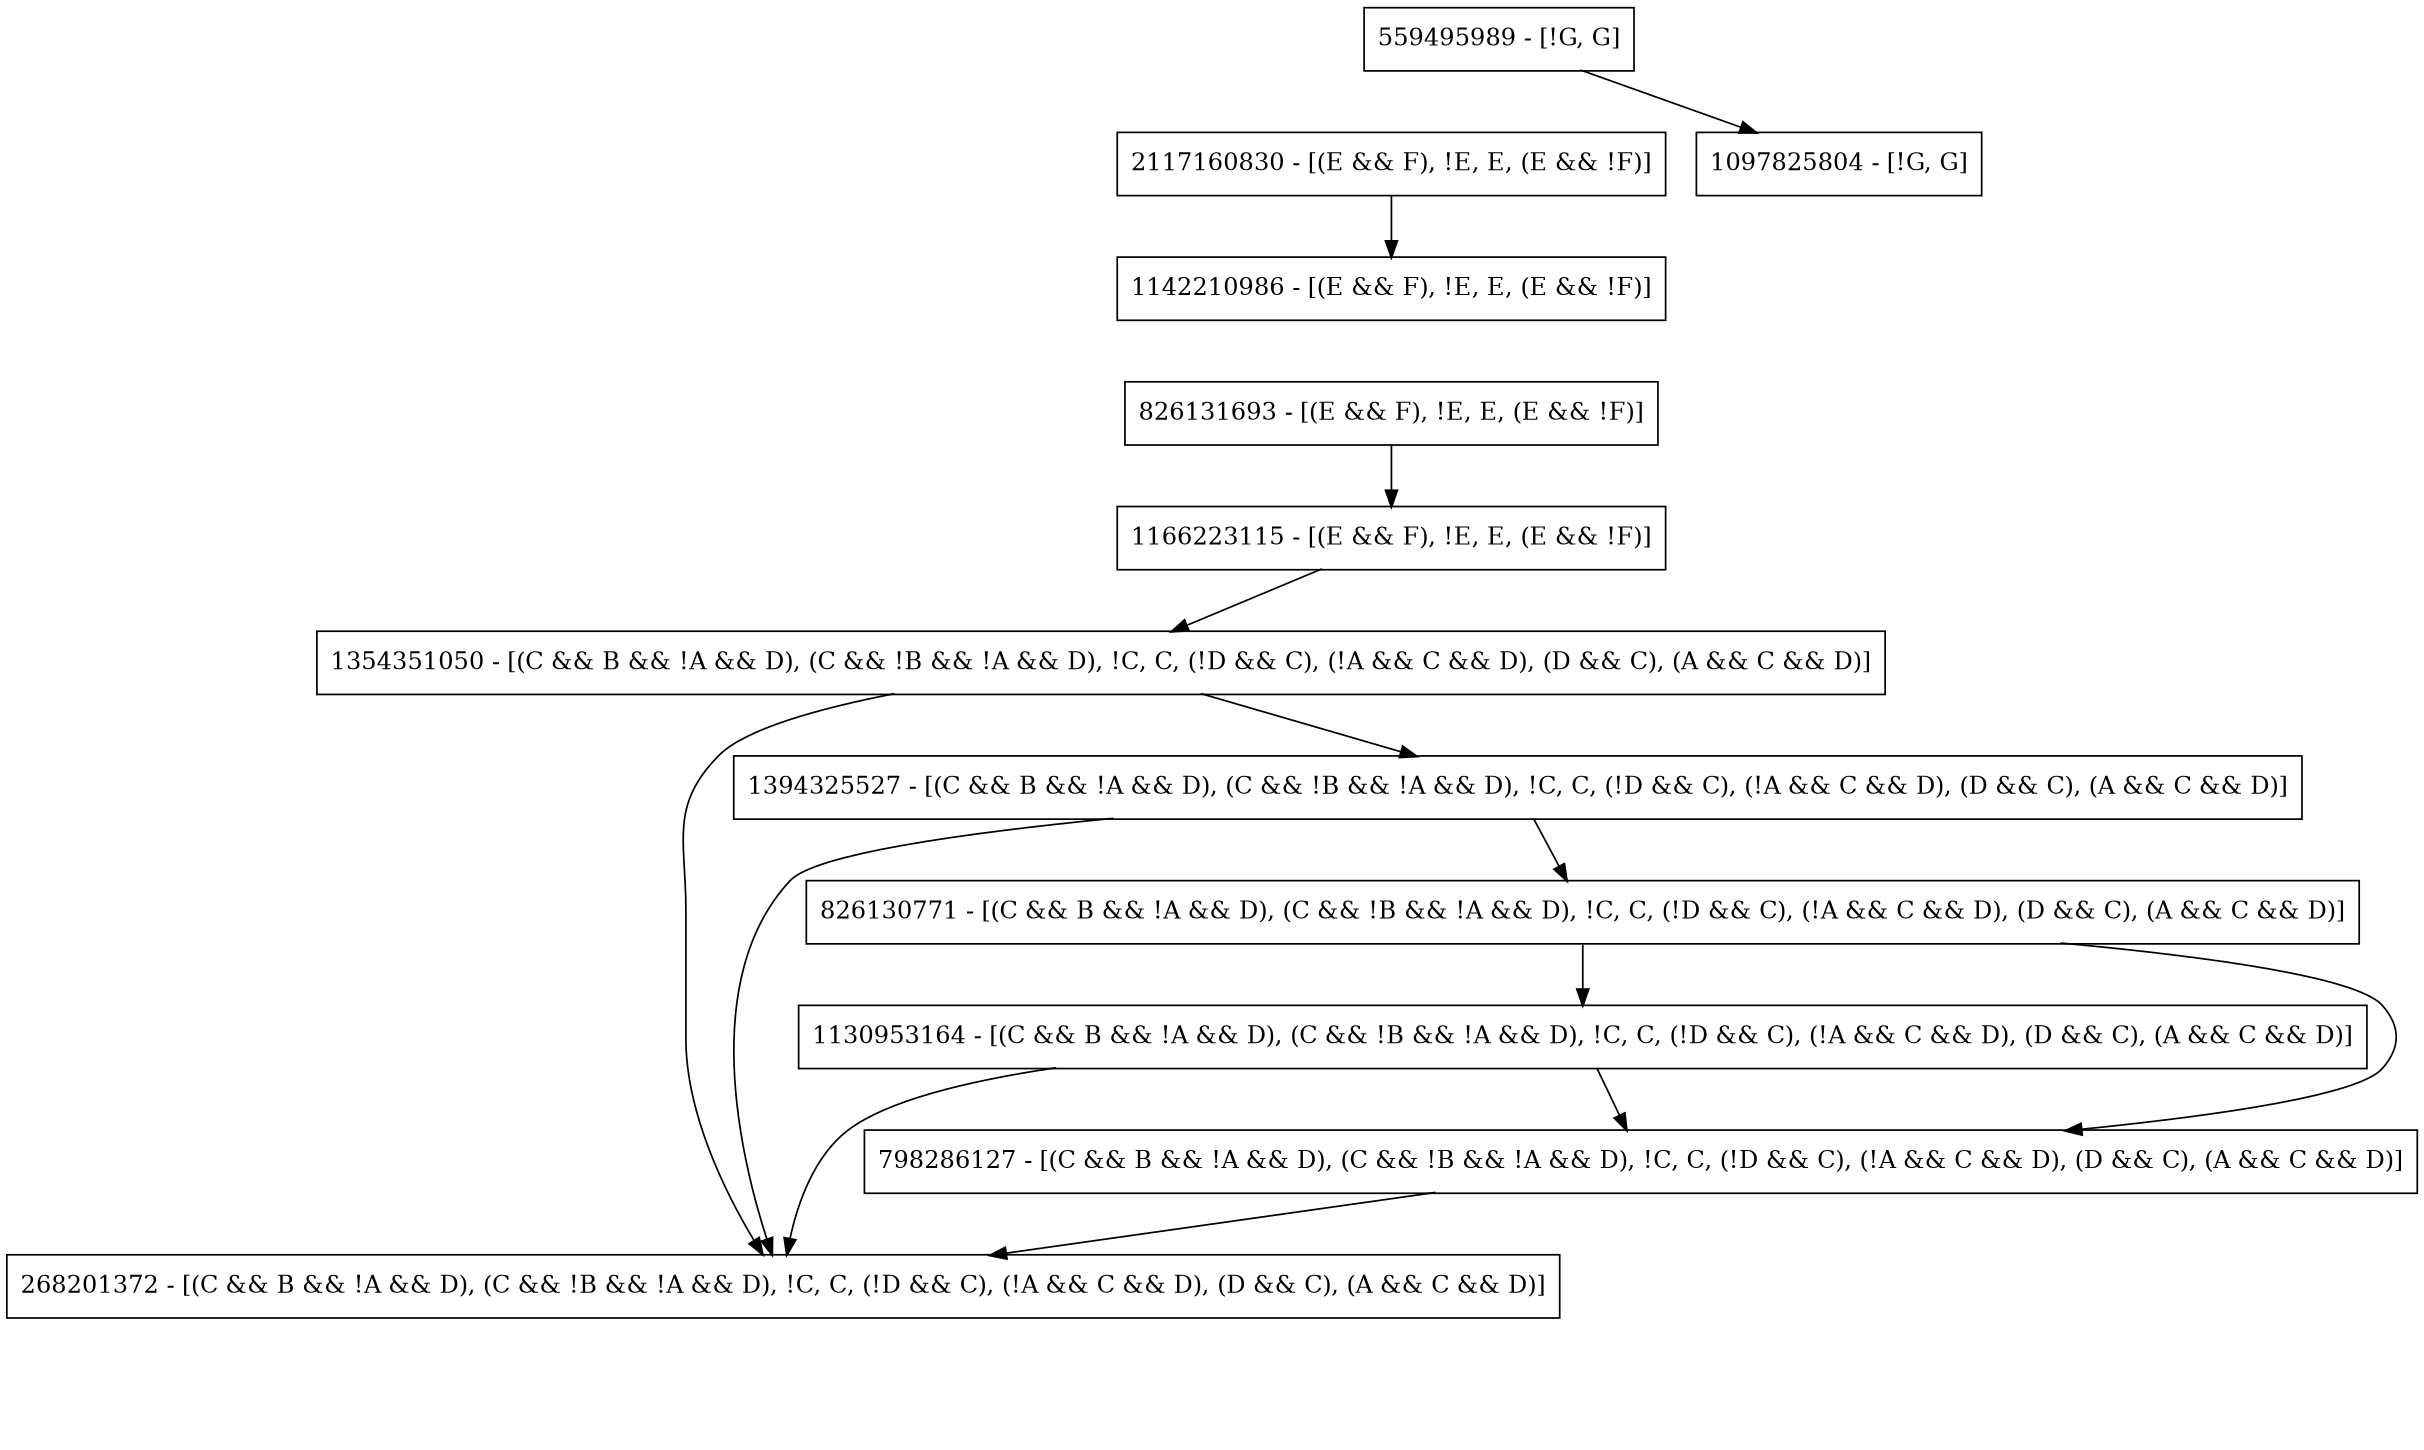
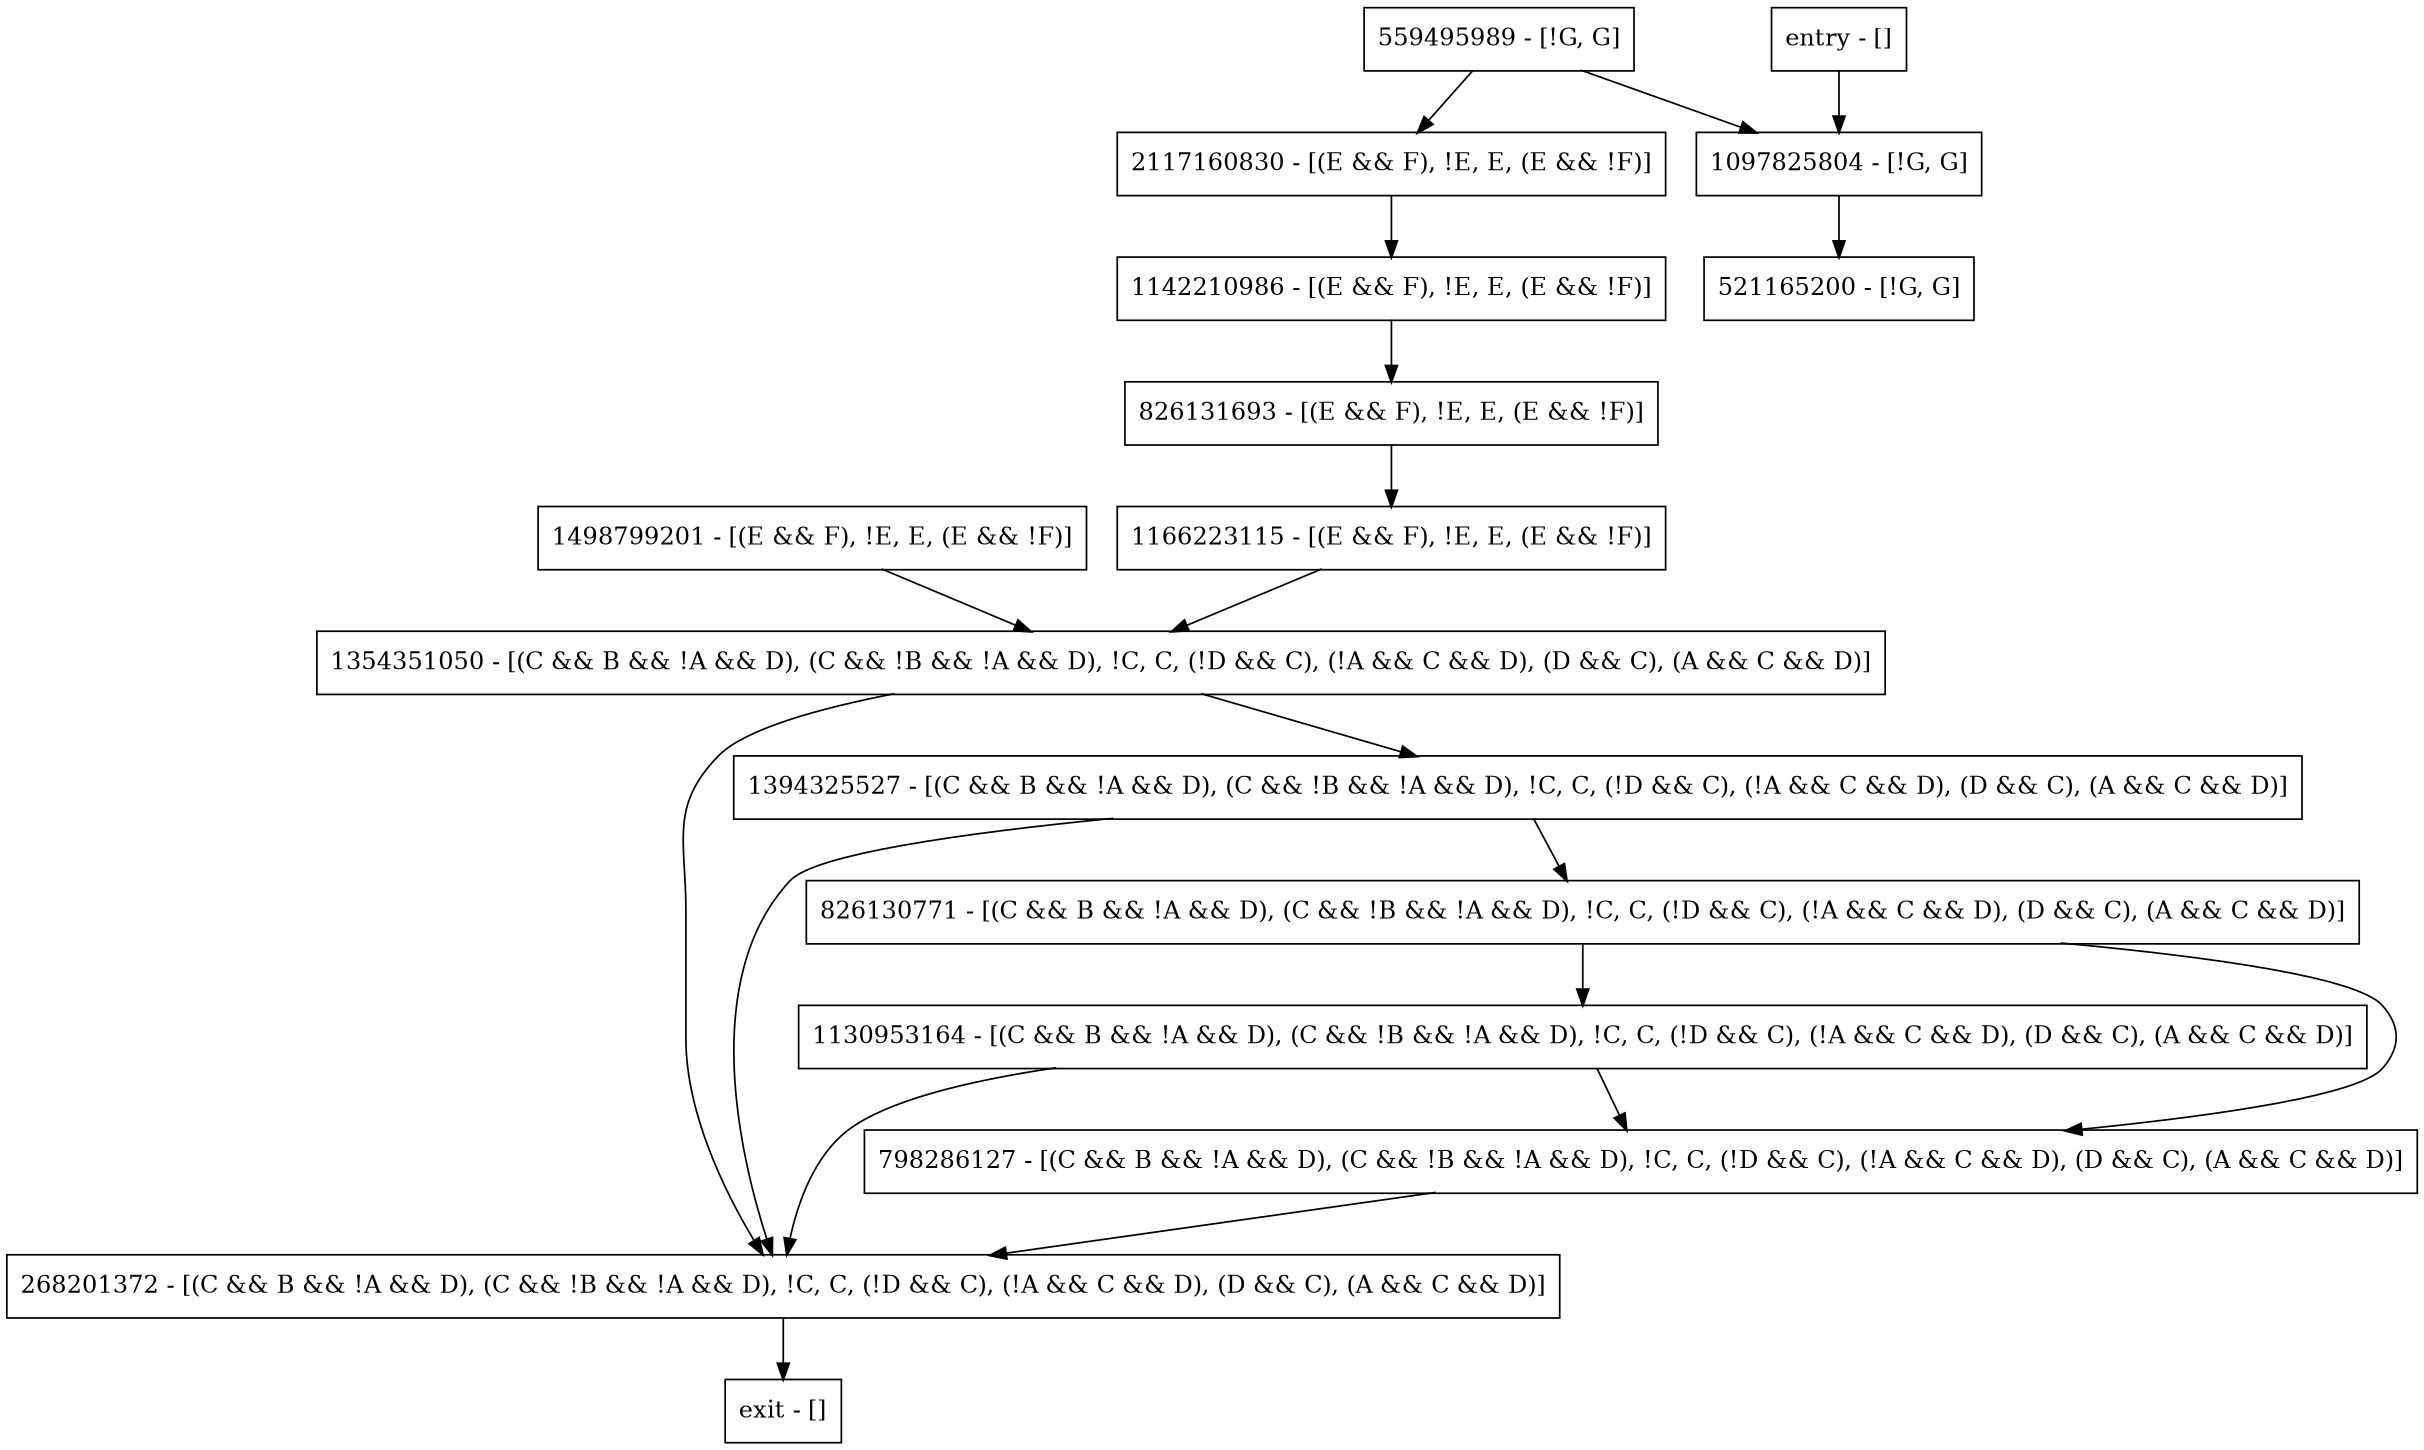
none -> (1839, 39)
none -> (1451, 95)
none -> (1839, 289)
none -> (1391, 343)
none -> (812, 538)
none -> (783, 1411)
